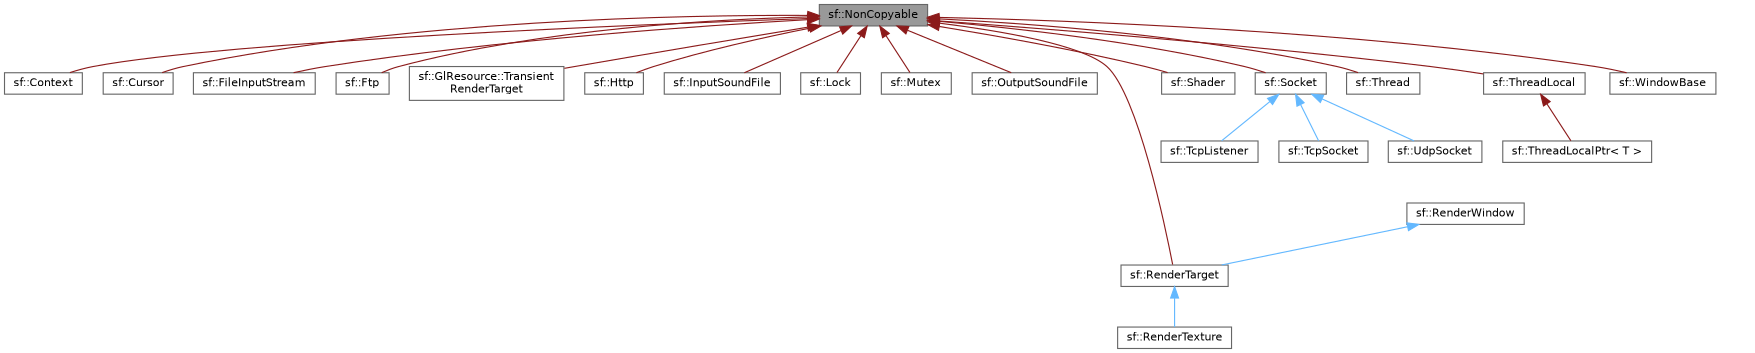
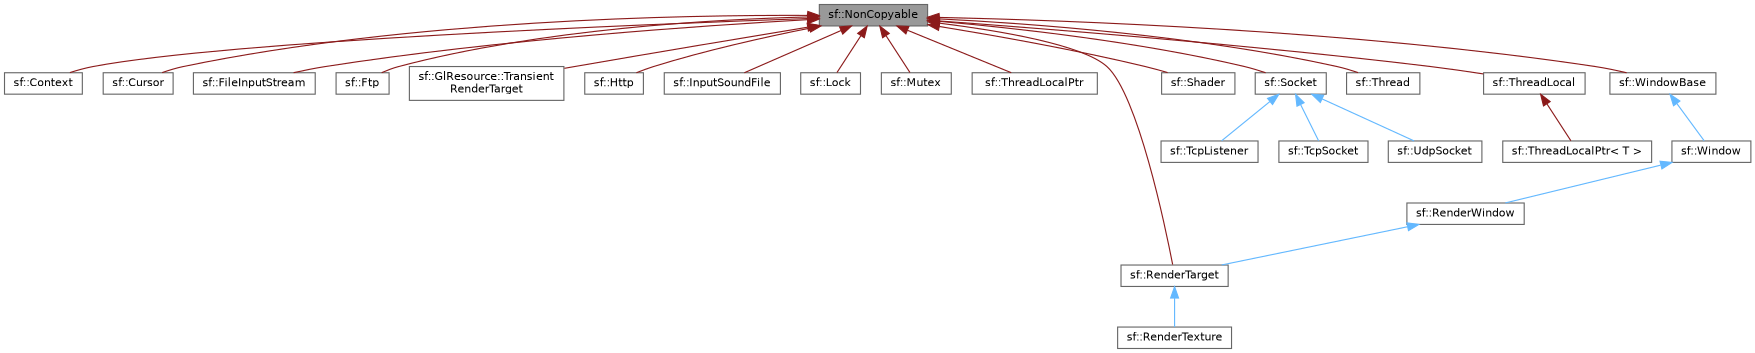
(1035, 83) -> (1035, 83)
none -> (1711, 152)
